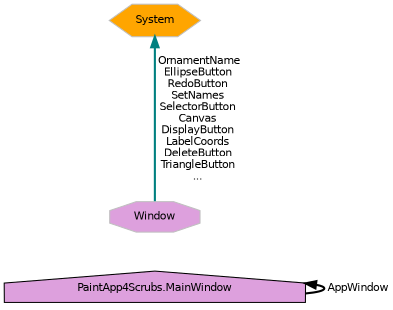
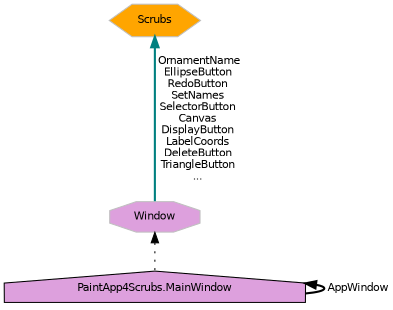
(155, 20) -> (155, 20)
none -> (155, 257)
